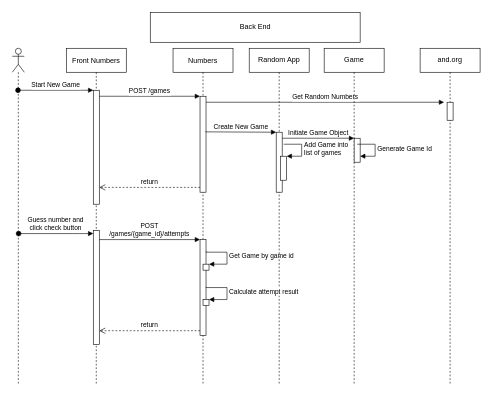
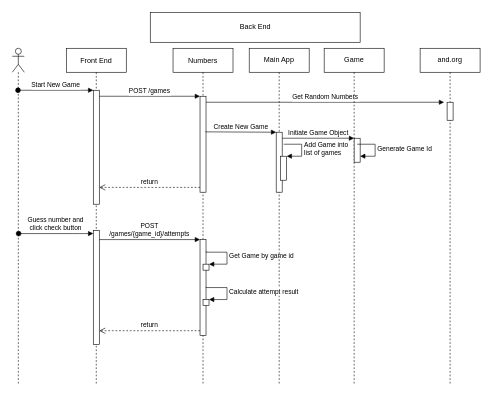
(279, 60) -> (279, 60)
(96, 61) -> (96, 61)
